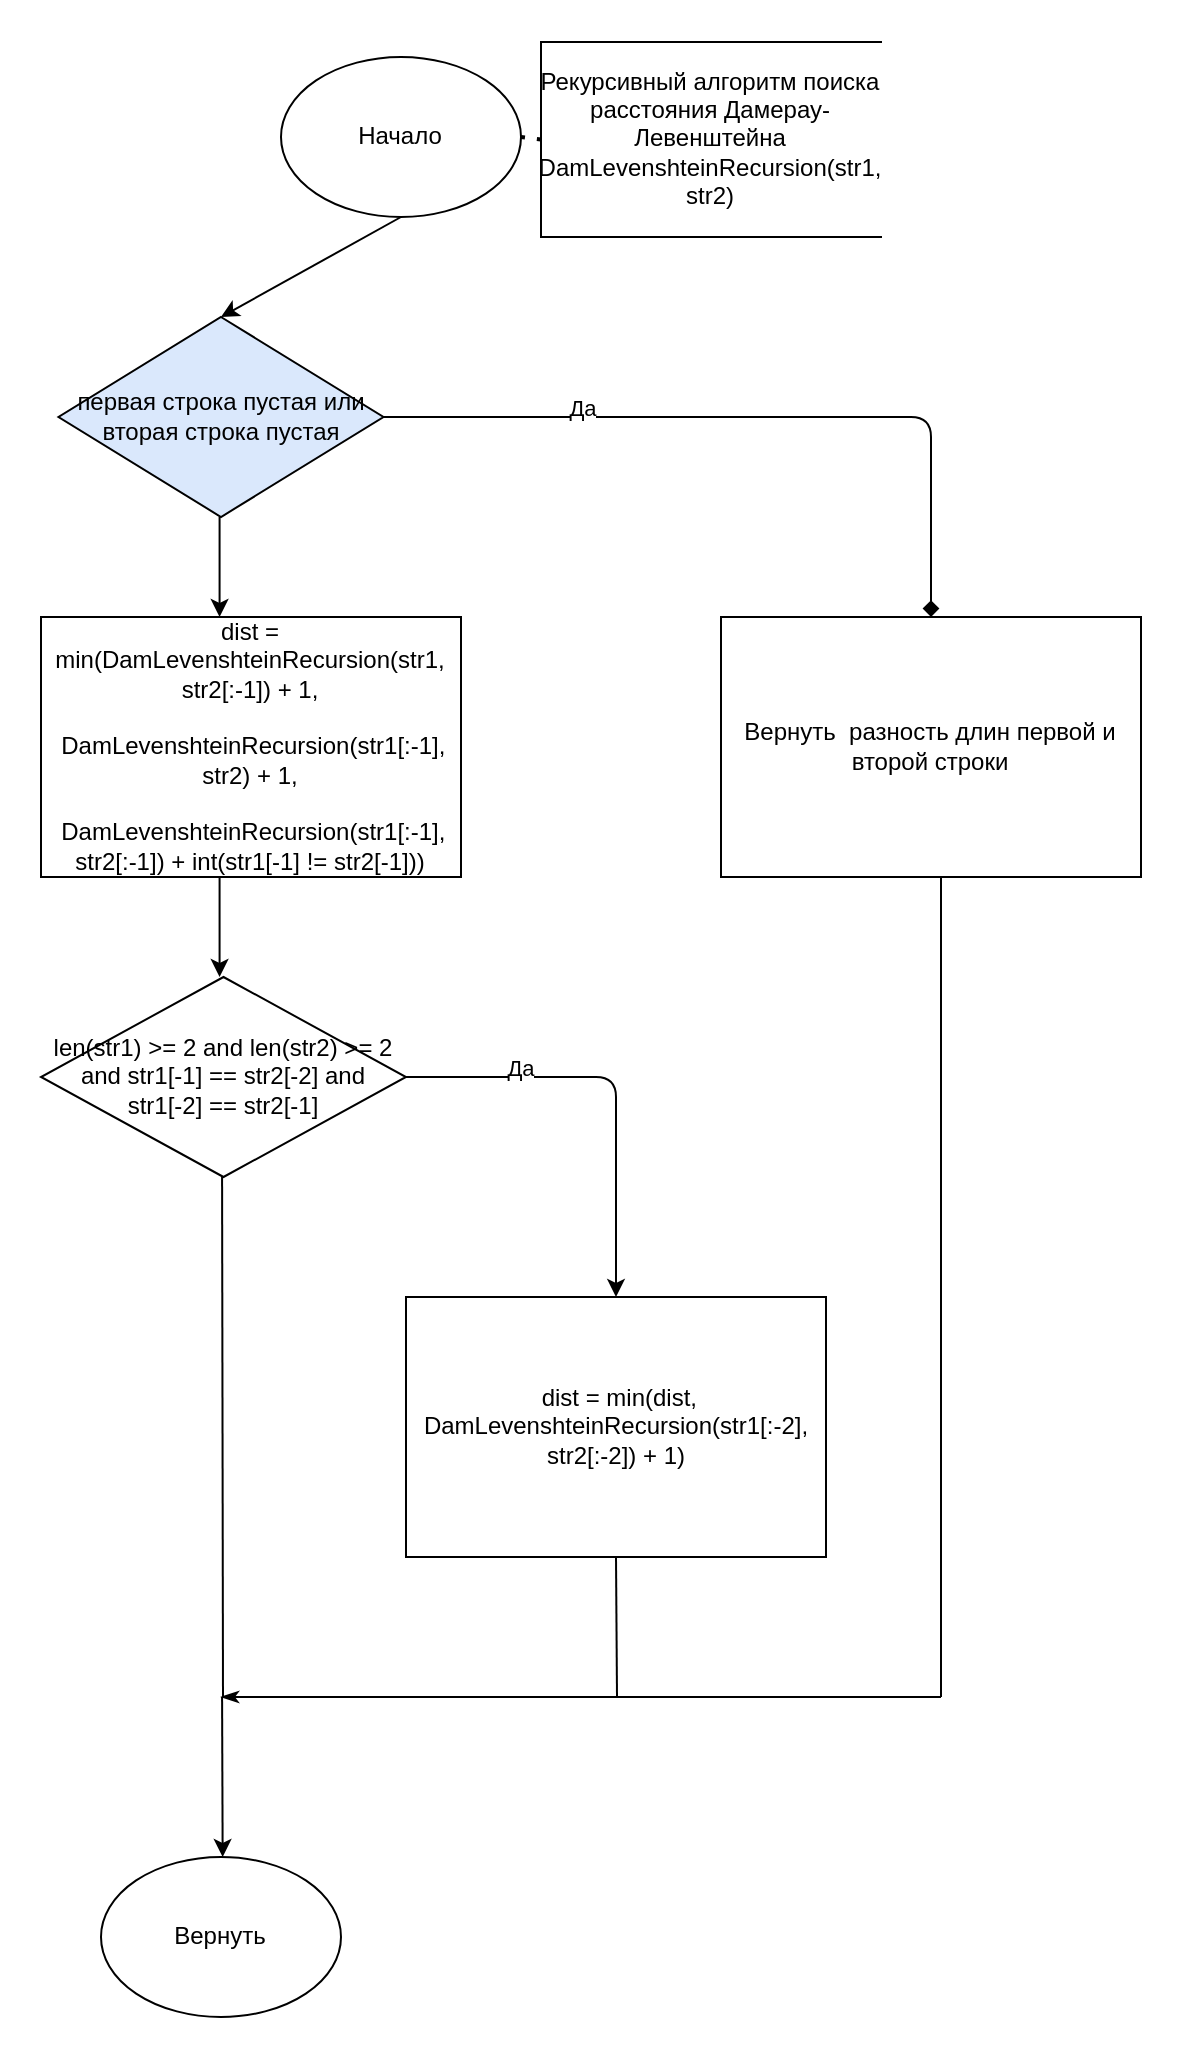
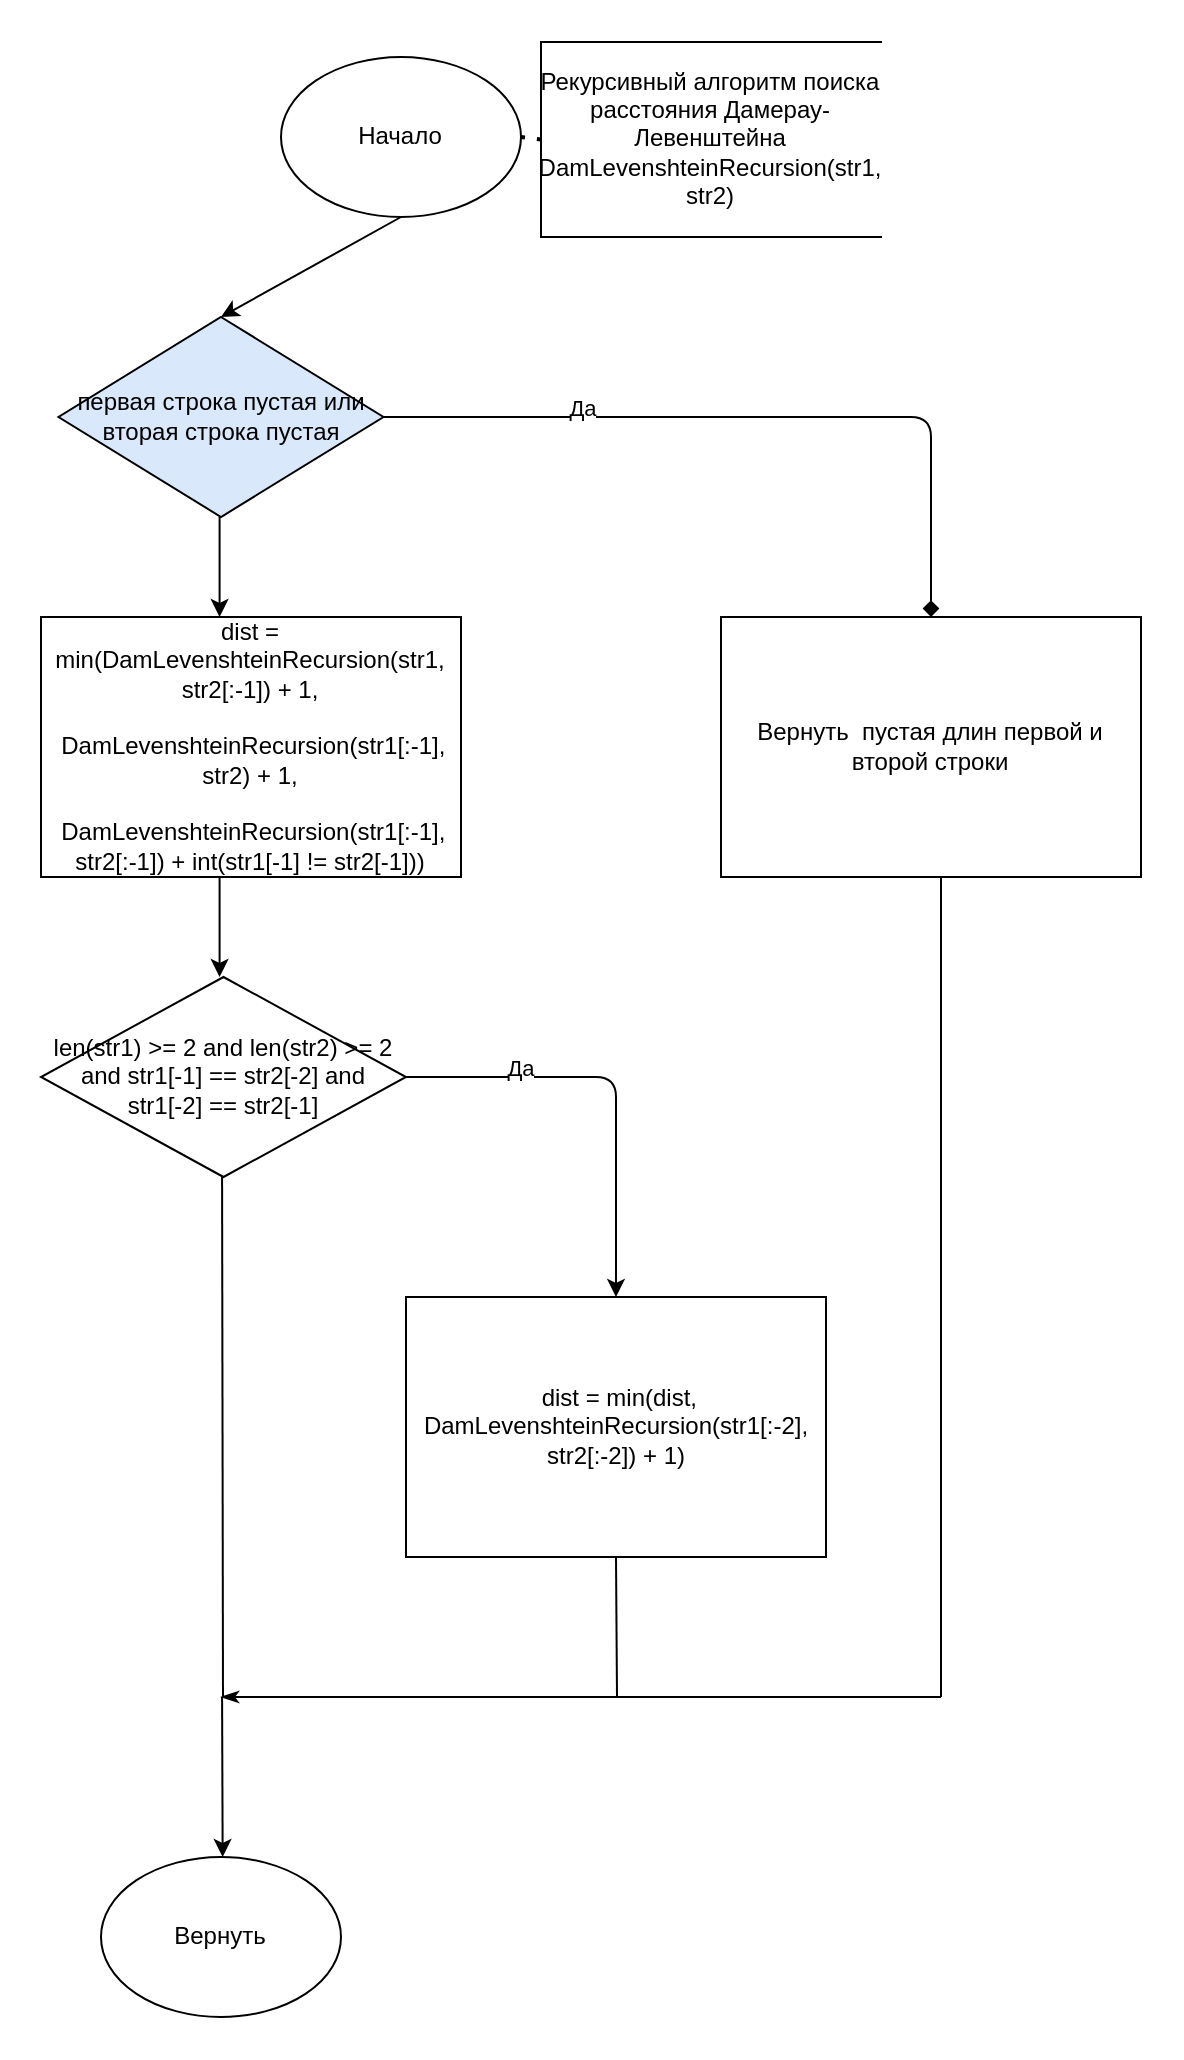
(931, 747) -> (931, 747)
